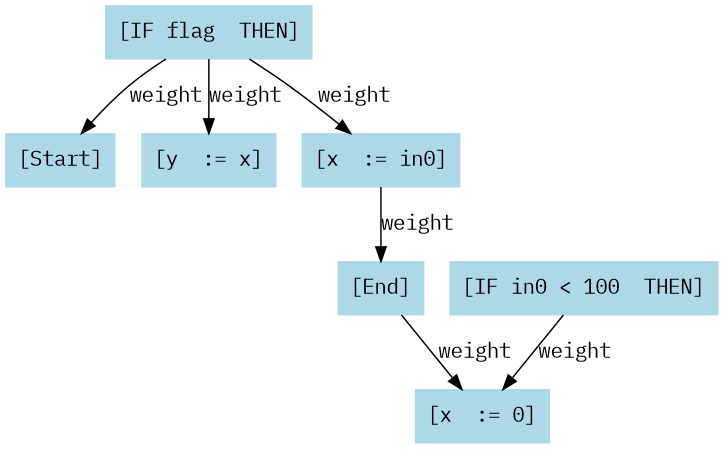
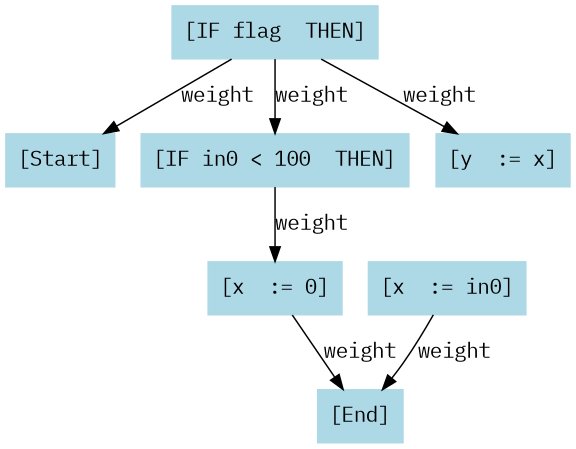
(295, 90) -> (275, 89)
(427, 346) -> (313, 346)
